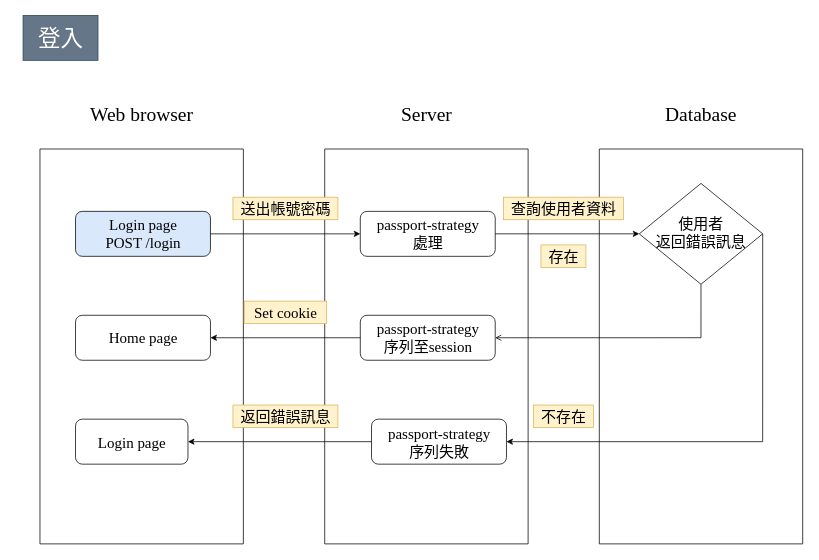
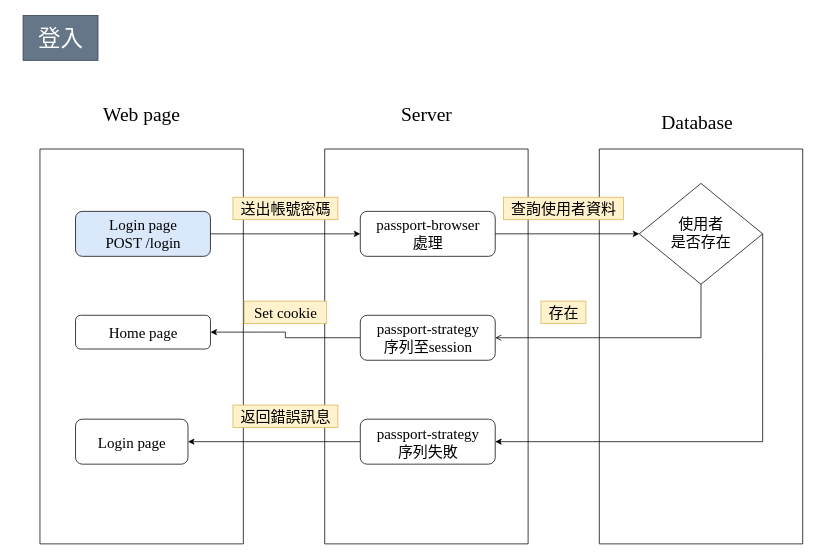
(142, 115) -> (142, 115)
(701, 115) -> (697, 122)
(701, 232) -> (701, 232)
(428, 234) -> (428, 234)
(564, 256) -> (564, 313)
(143, 338) -> (143, 332)
(564, 416) -> none
(439, 442) -> (428, 442)
